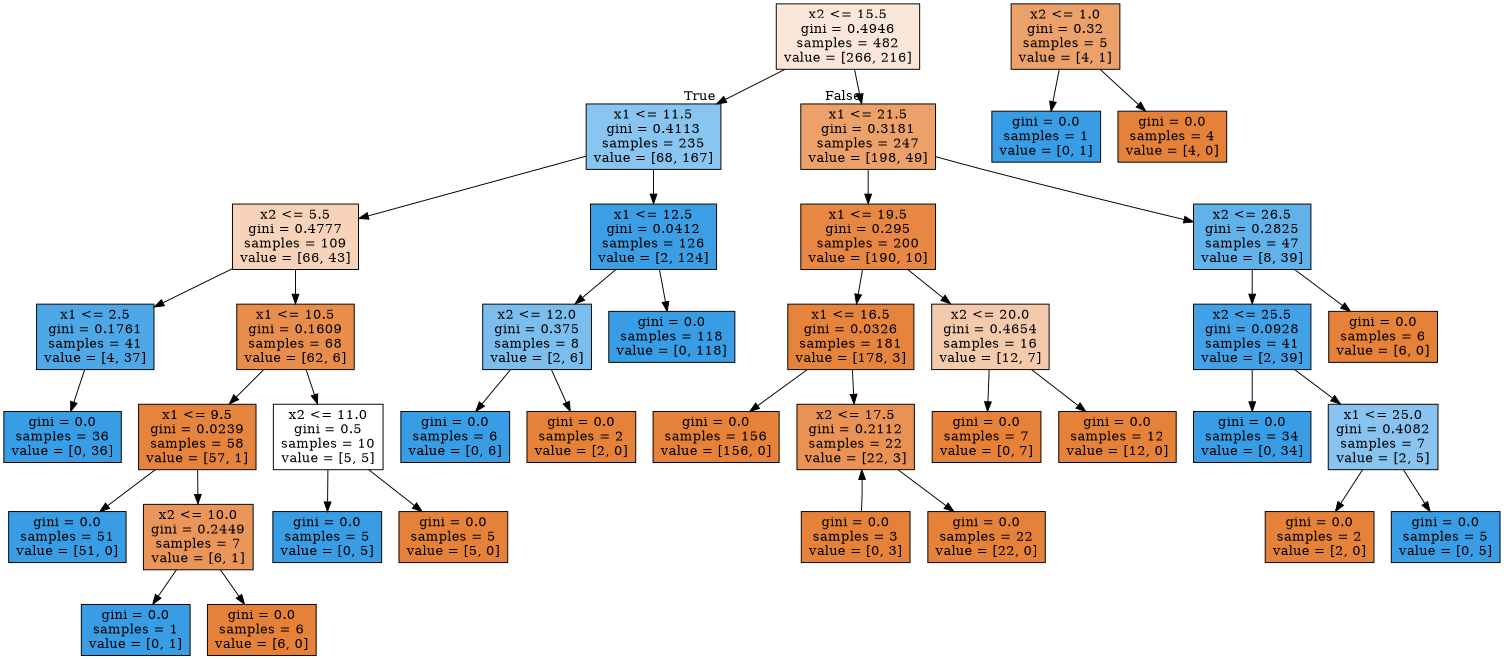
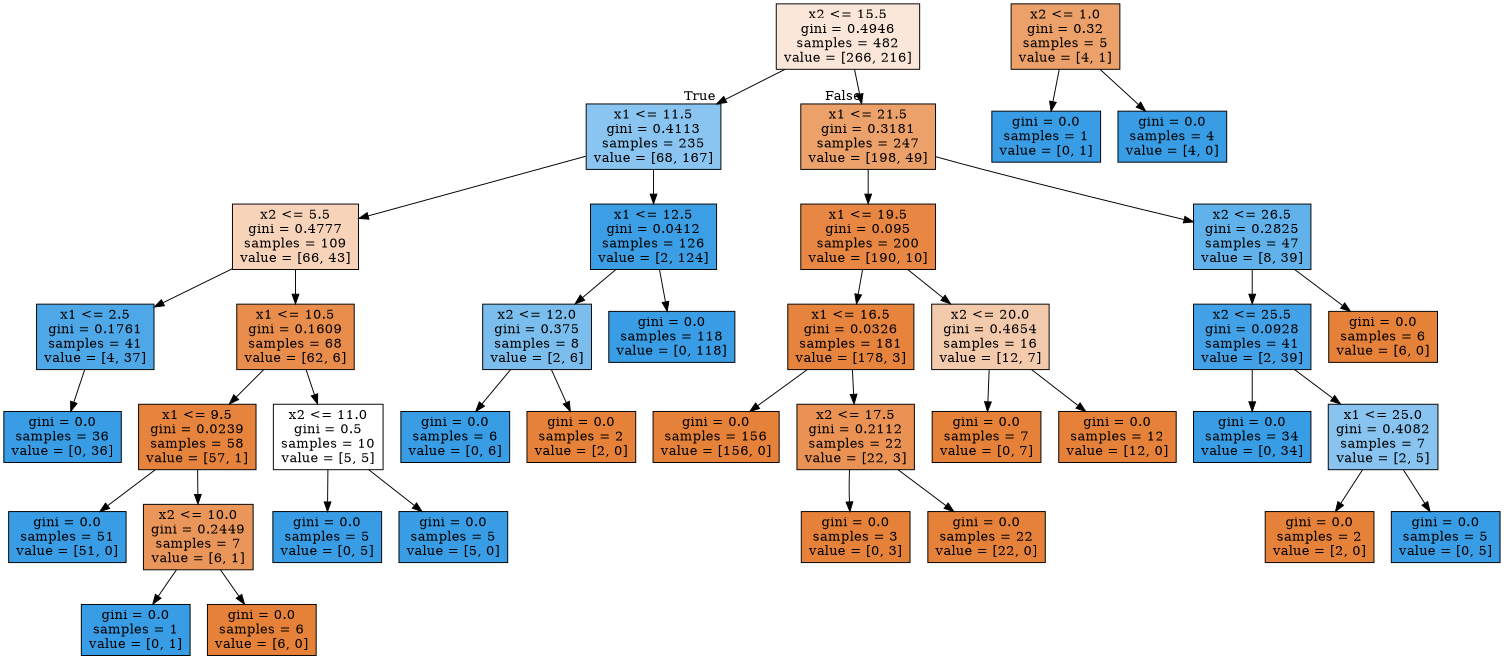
(1172, 137) -> (1172, 137)
(868, 237) -> (868, 237)
(862, 496) -> (849, 486)
(453, 537) -> (453, 537)
